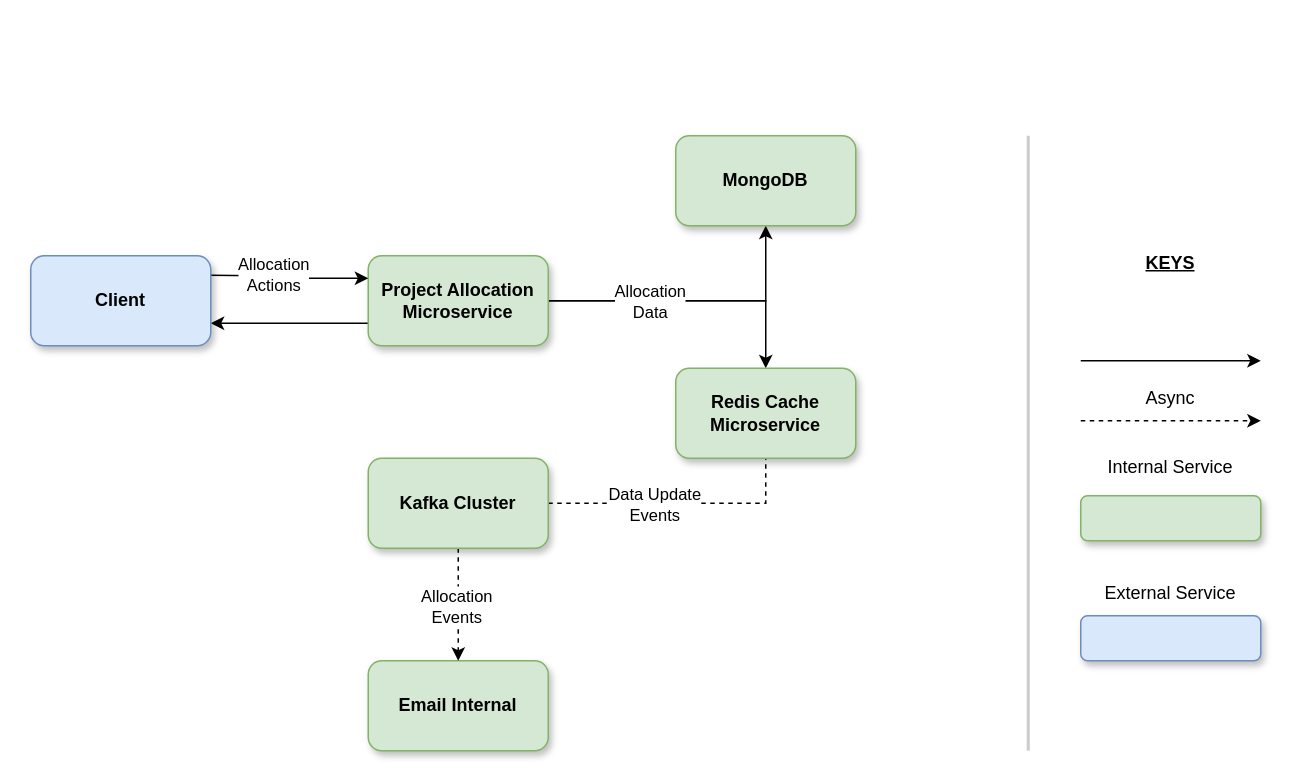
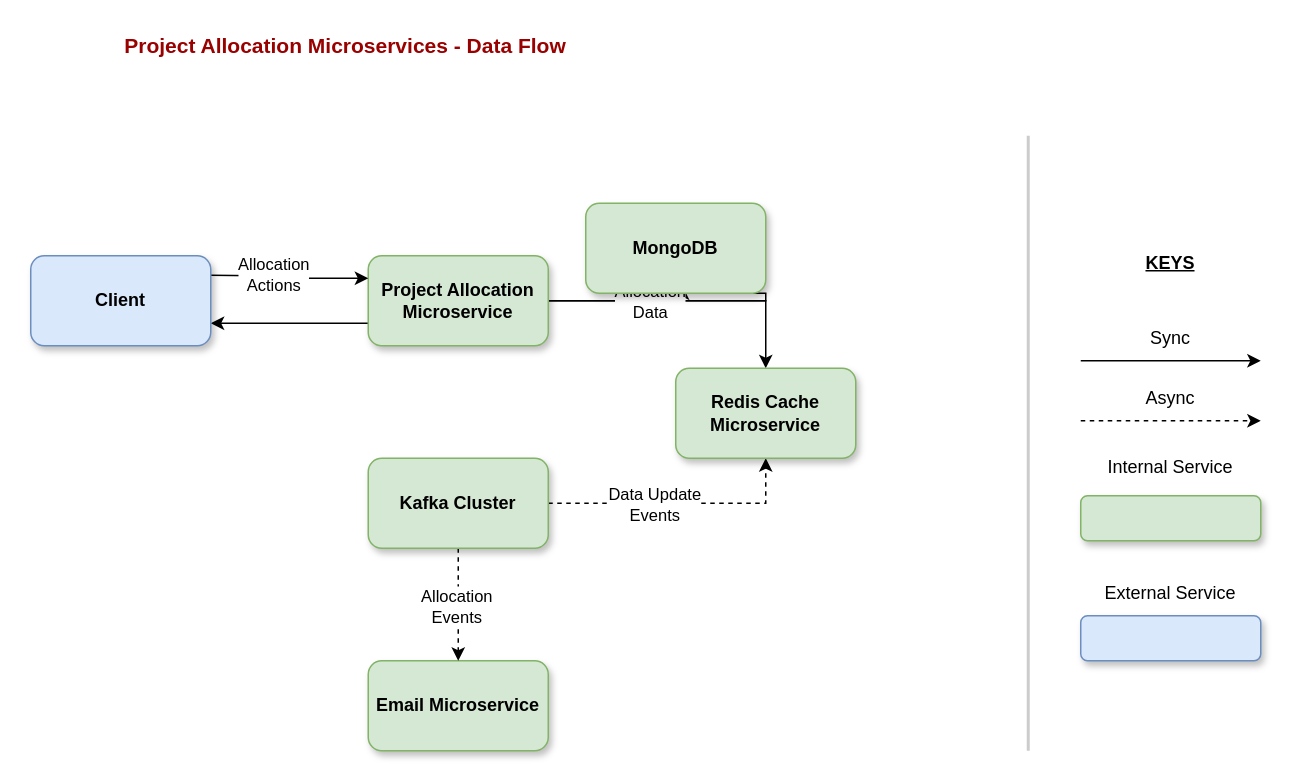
none -> (346, 46)
(766, 181) -> (676, 248)
none -> (1171, 338)
(766, 465) -> (766, 470)
(458, 706) -> (458, 706)
